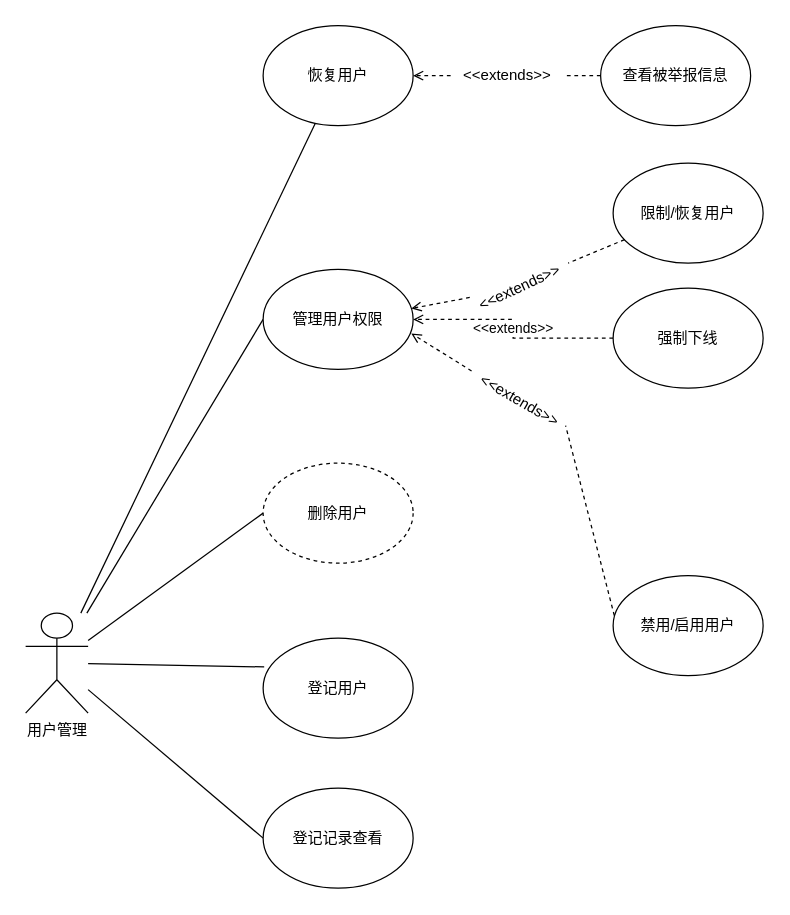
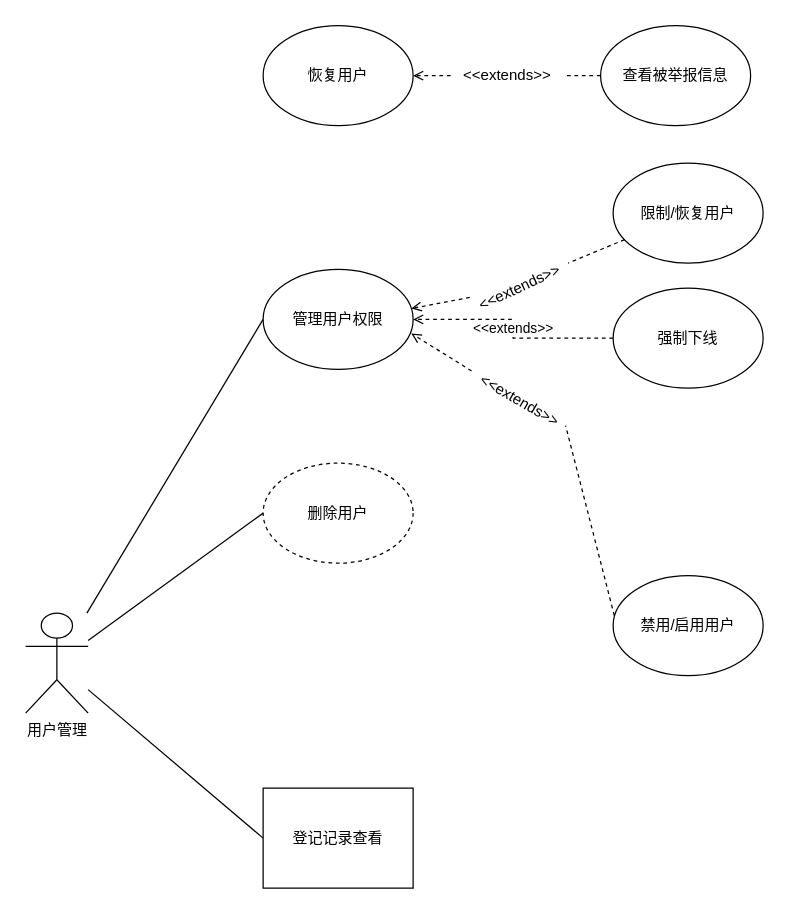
(198, 369) -> none
(176, 665) -> none
(338, 688) -> none
(338, 838) -> (338, 838)
